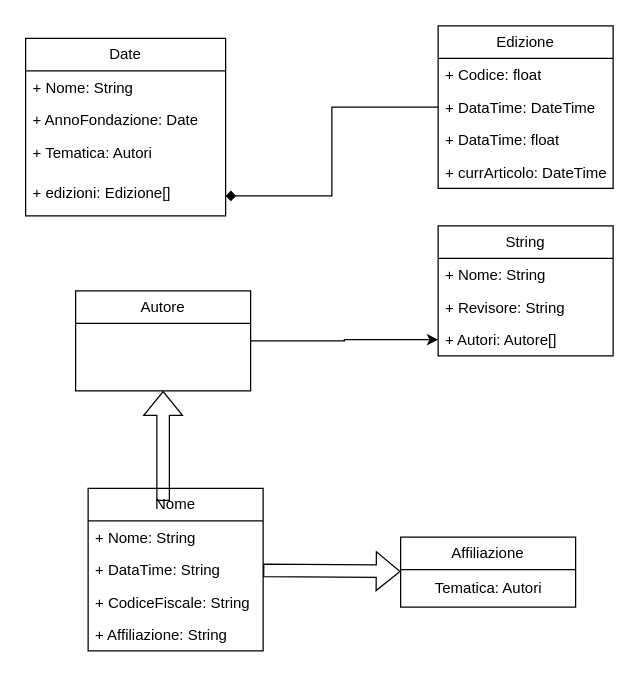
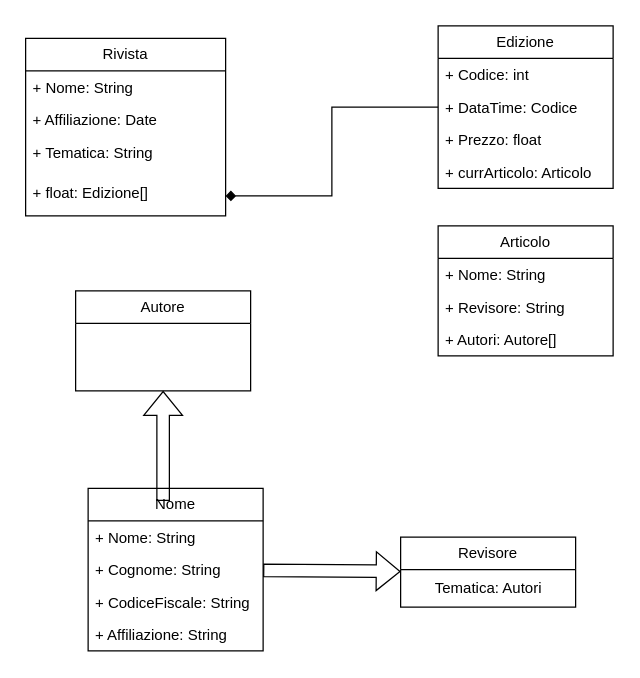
(126, 54) -> (126, 54)
(499, 76) -> (490, 76)
(520, 108) -> (511, 108)
(118, 121) -> (103, 121)
(507, 141) -> (501, 141)
(99, 153) -> (99, 153)
(527, 182) -> (527, 182)
(110, 193) -> (101, 193)
(526, 242) -> (526, 242)
(340, 341) -> none
(488, 553) -> (488, 553)
(161, 571) -> (159, 571)
